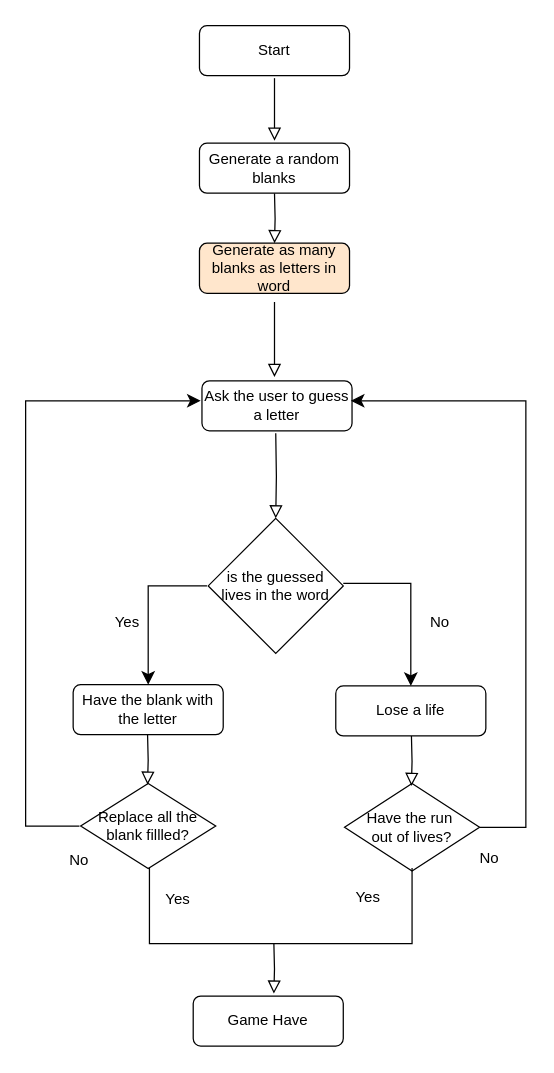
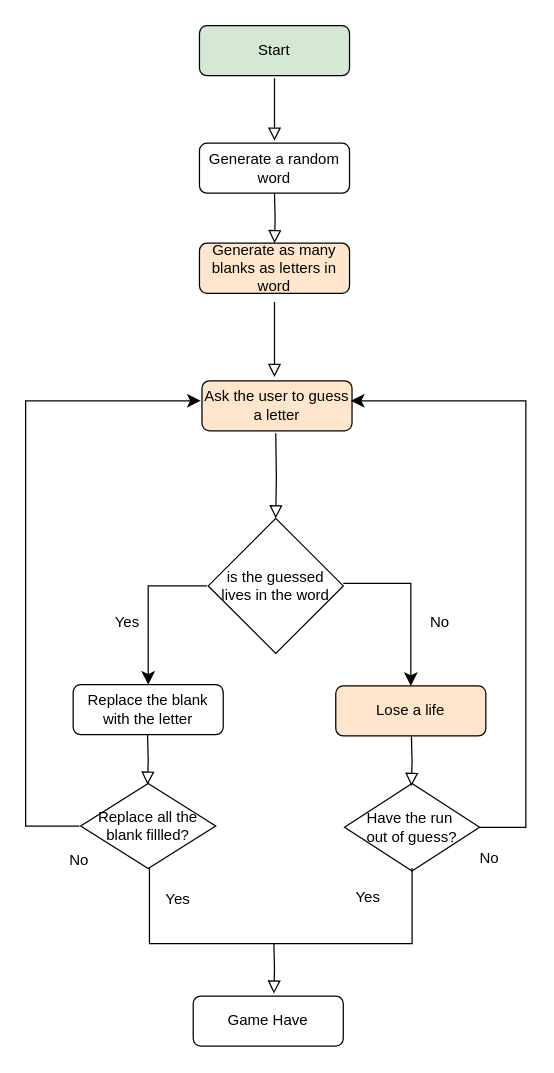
(274, 51) -> (274, 51)
(274, 168) -> (274, 168)
(277, 406) -> (277, 406)
(148, 709) -> (148, 709)
(411, 711) -> (411, 711)
(412, 827) -> (412, 827)
